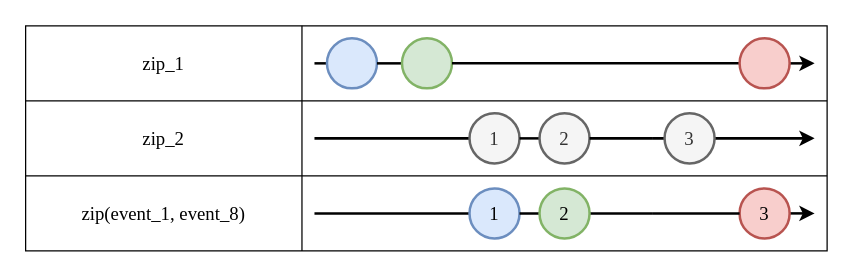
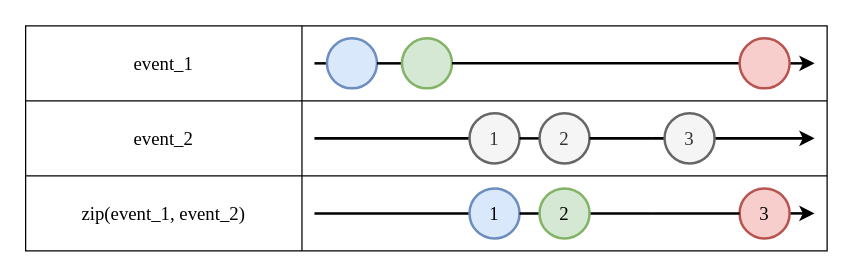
(164, 63) -> (164, 63)
(164, 138) -> (164, 138)
(164, 213) -> (164, 213)
